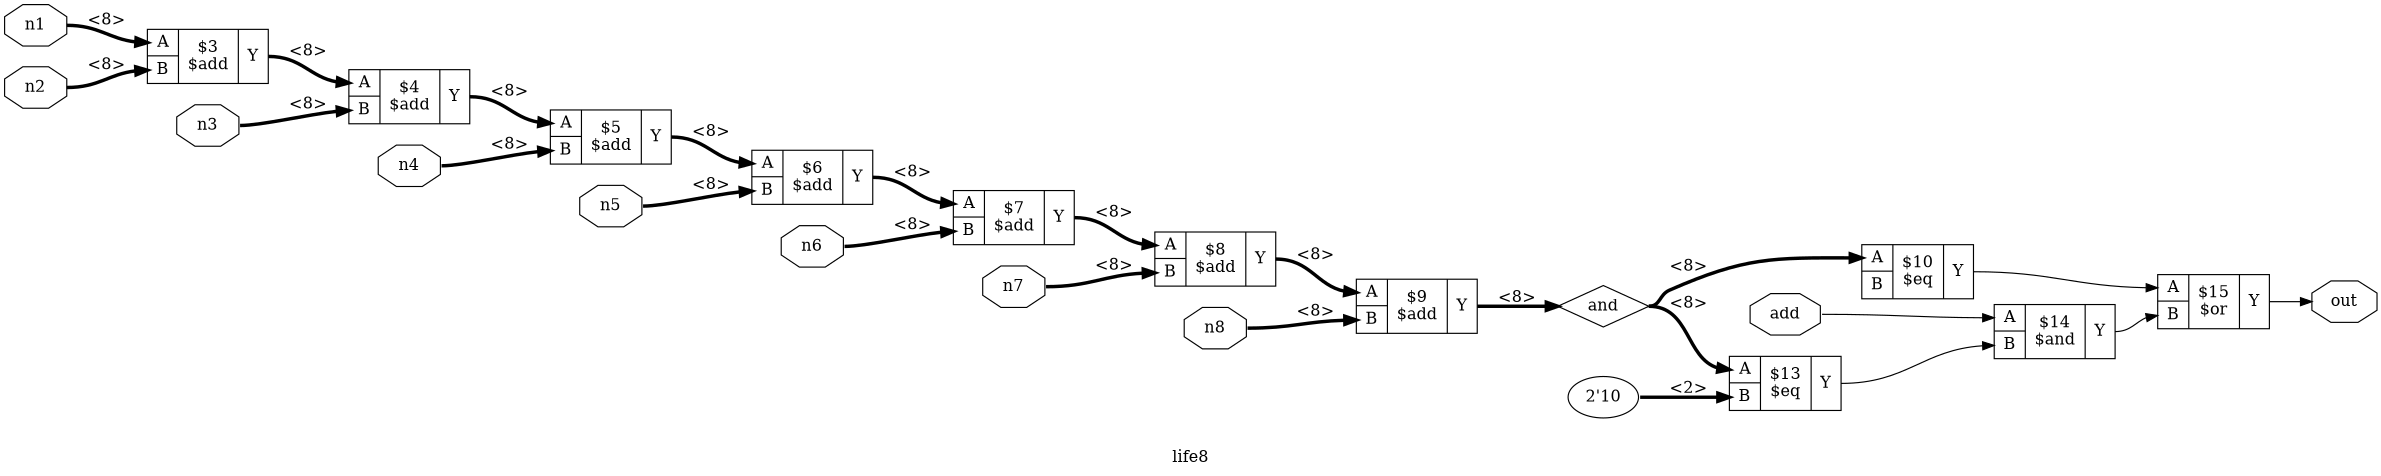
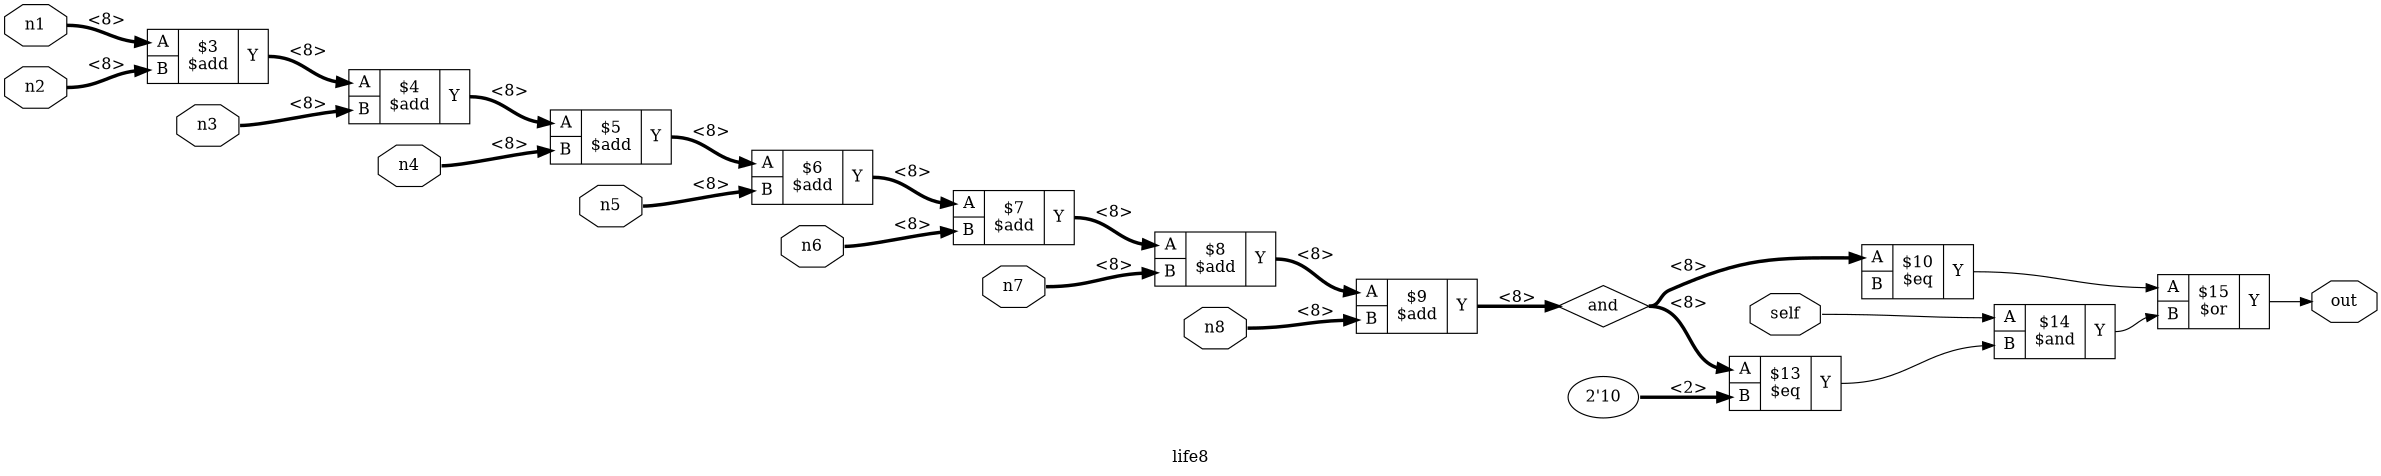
(1785, 314) -> (1785, 314)
